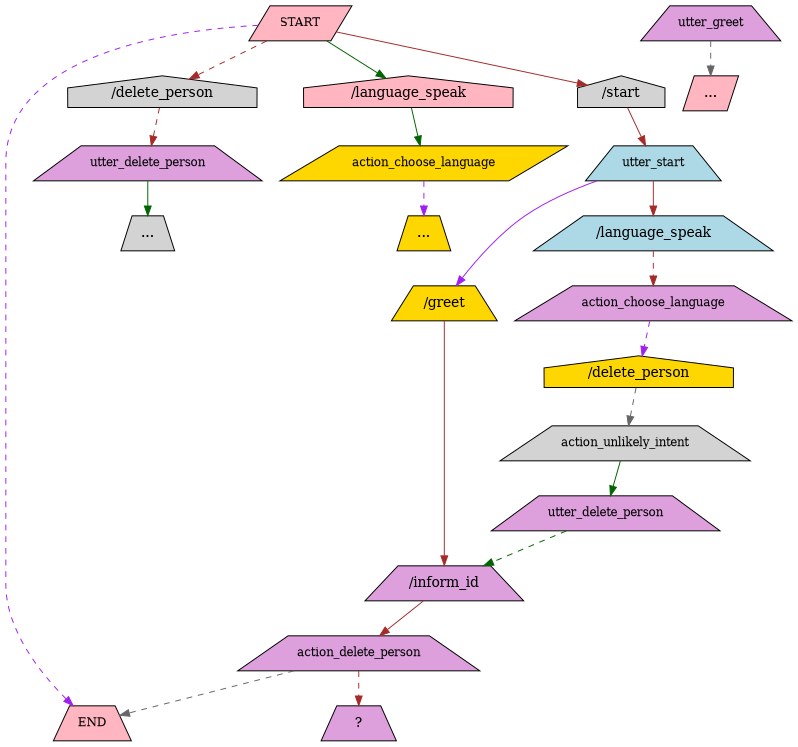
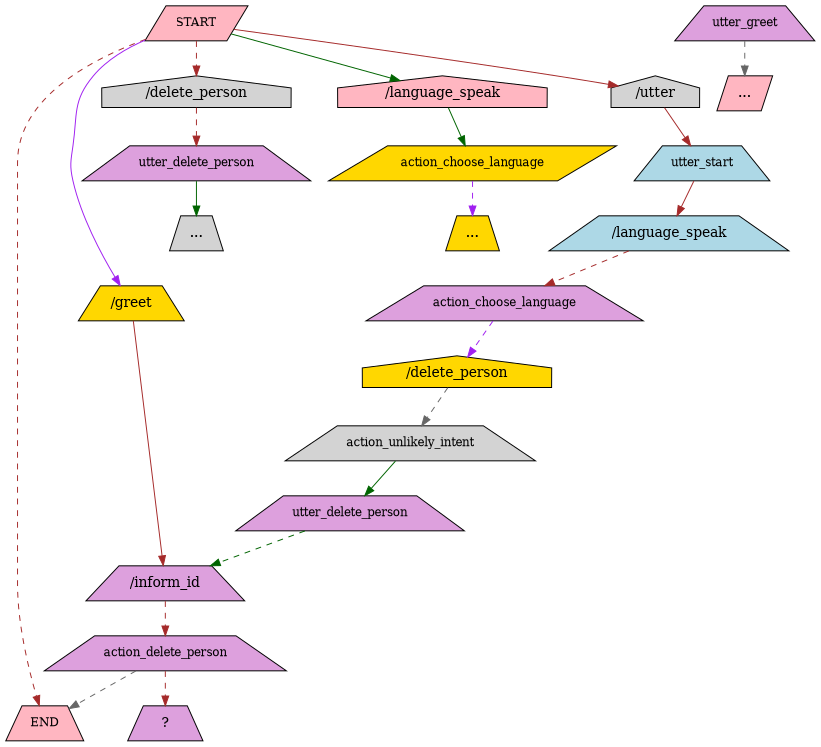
(621, 93) -> (655, 93)
(522, 218) -> (73, 147)
(6, 283) -> (18, 336)
(405, 615) -> (165, 614)
